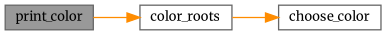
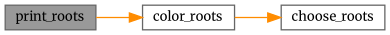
(49, 17) -> (51, 17)
(330, 17) -> (333, 17)
